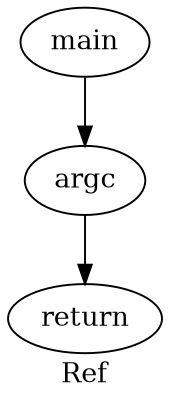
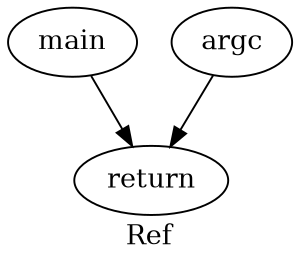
(85, 102) -> (107, 103)
